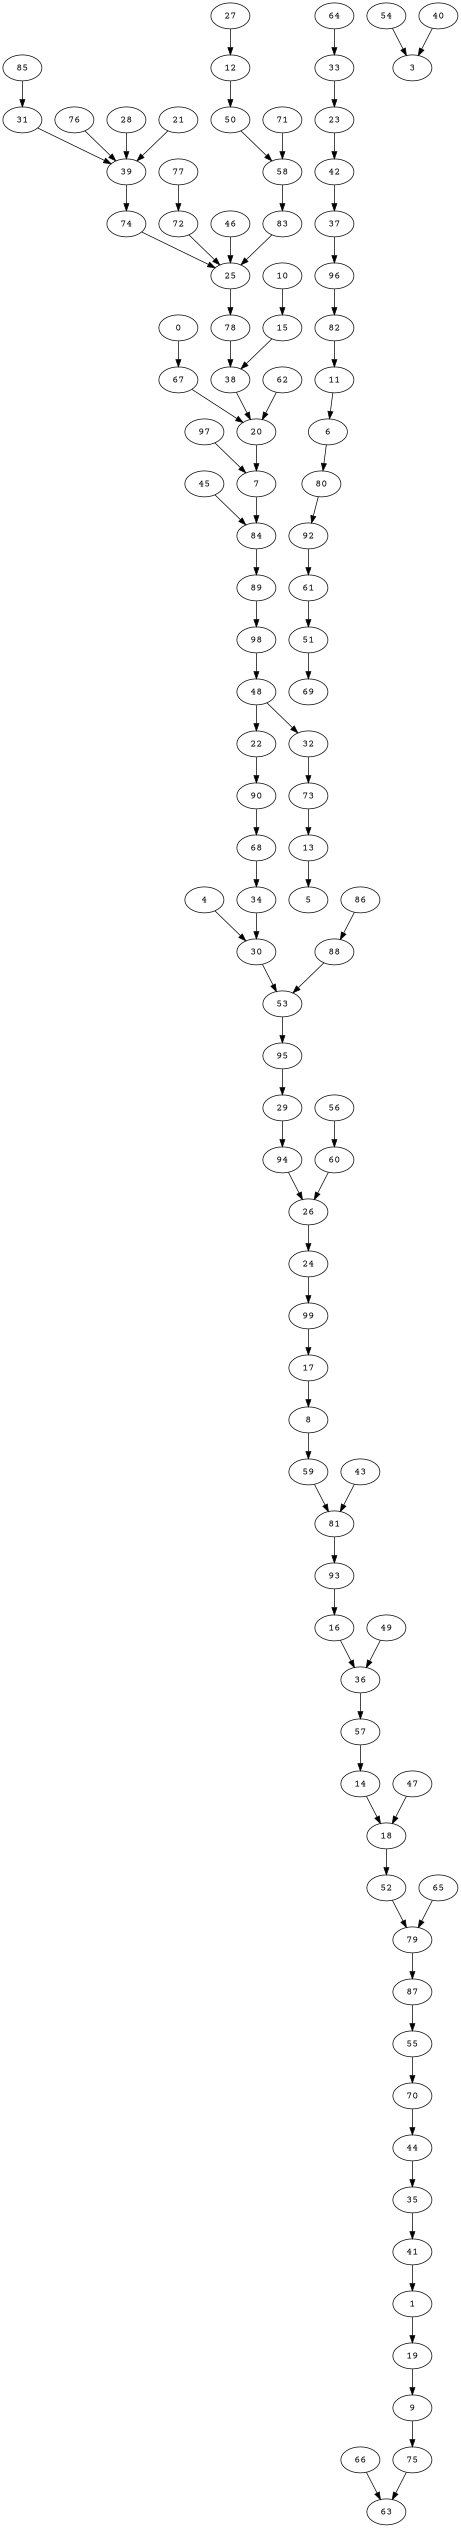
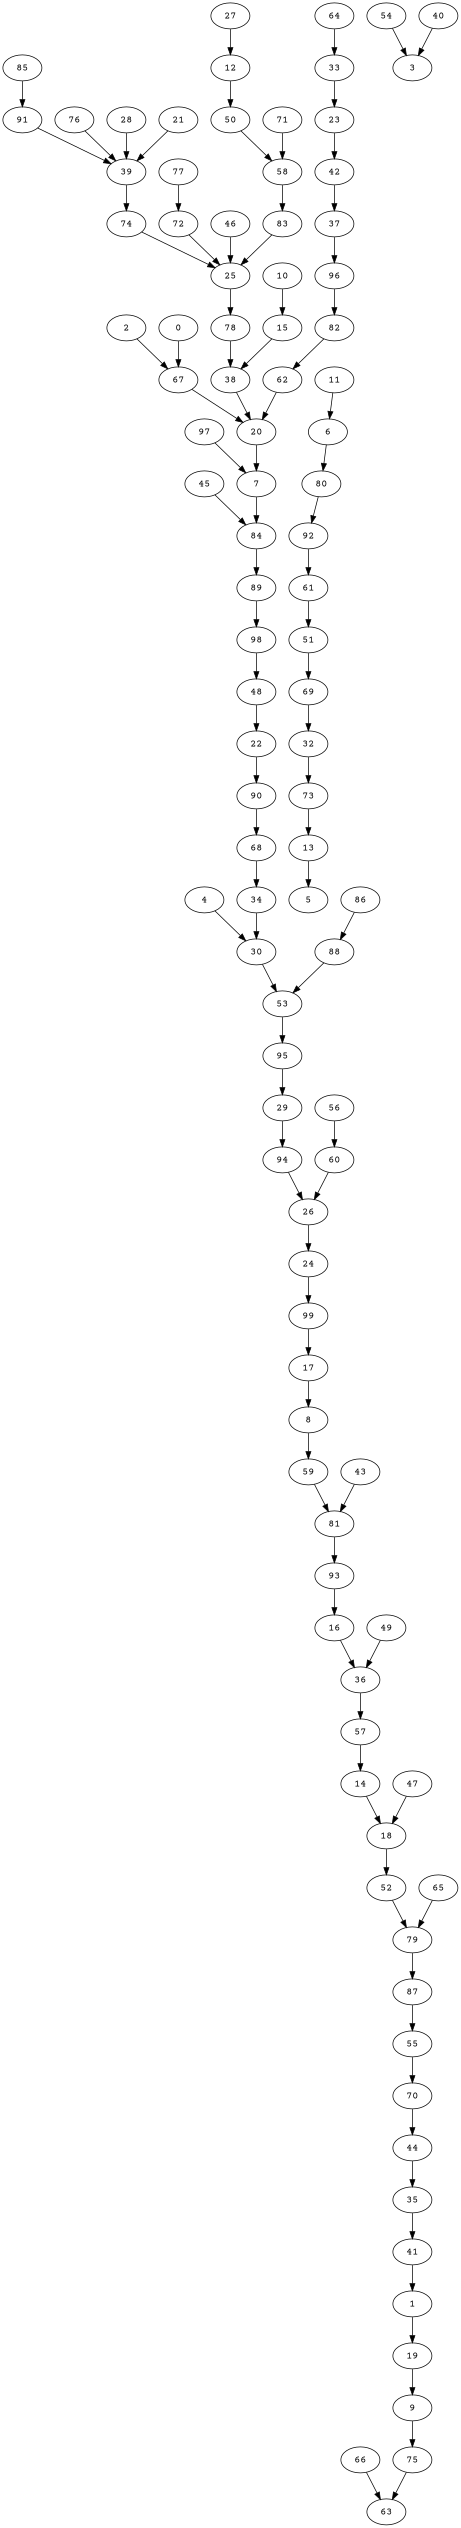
(22, 120) -> (22, 120)
none -> (126, 328)
(334, 350) -> (311, 351)
(280, 715) -> (308, 714)
